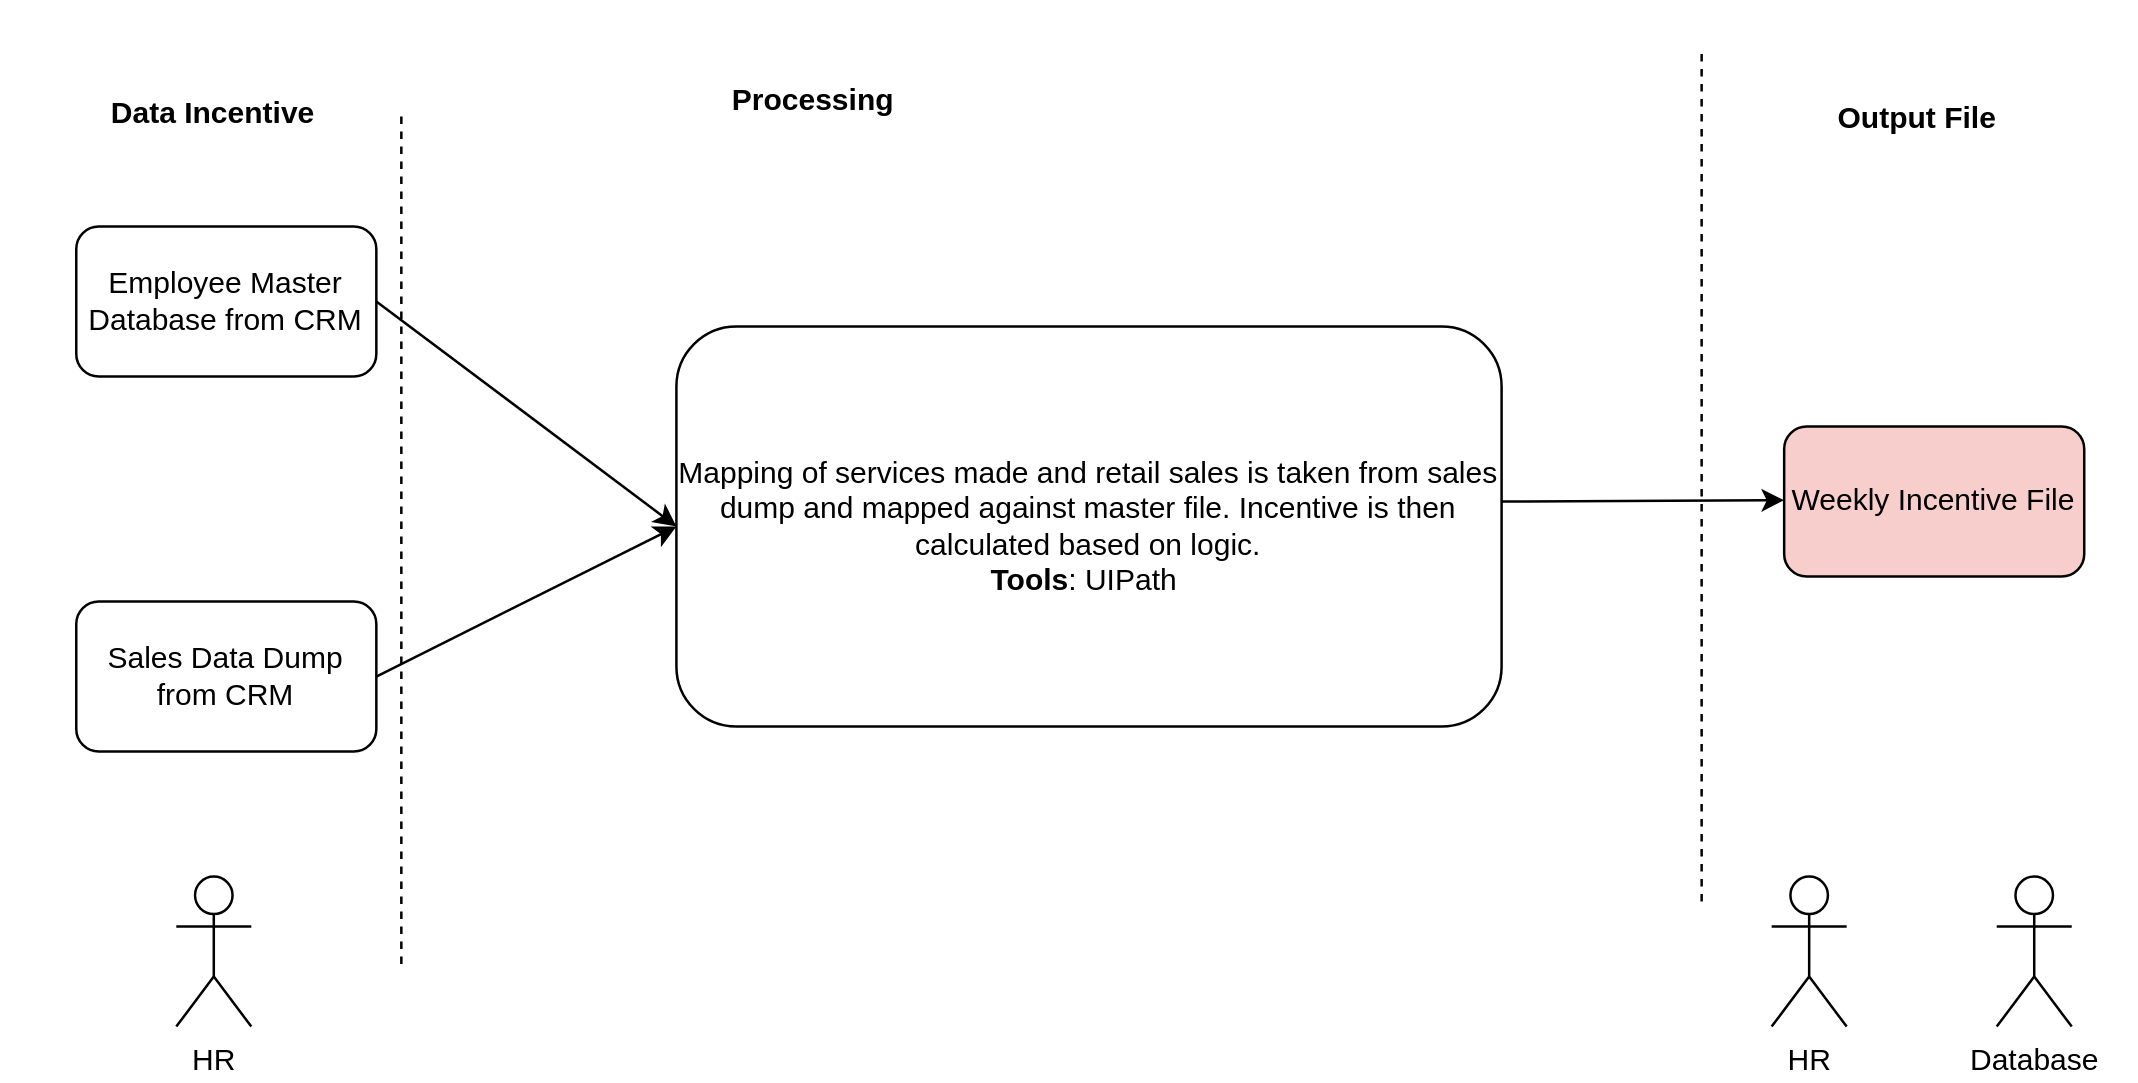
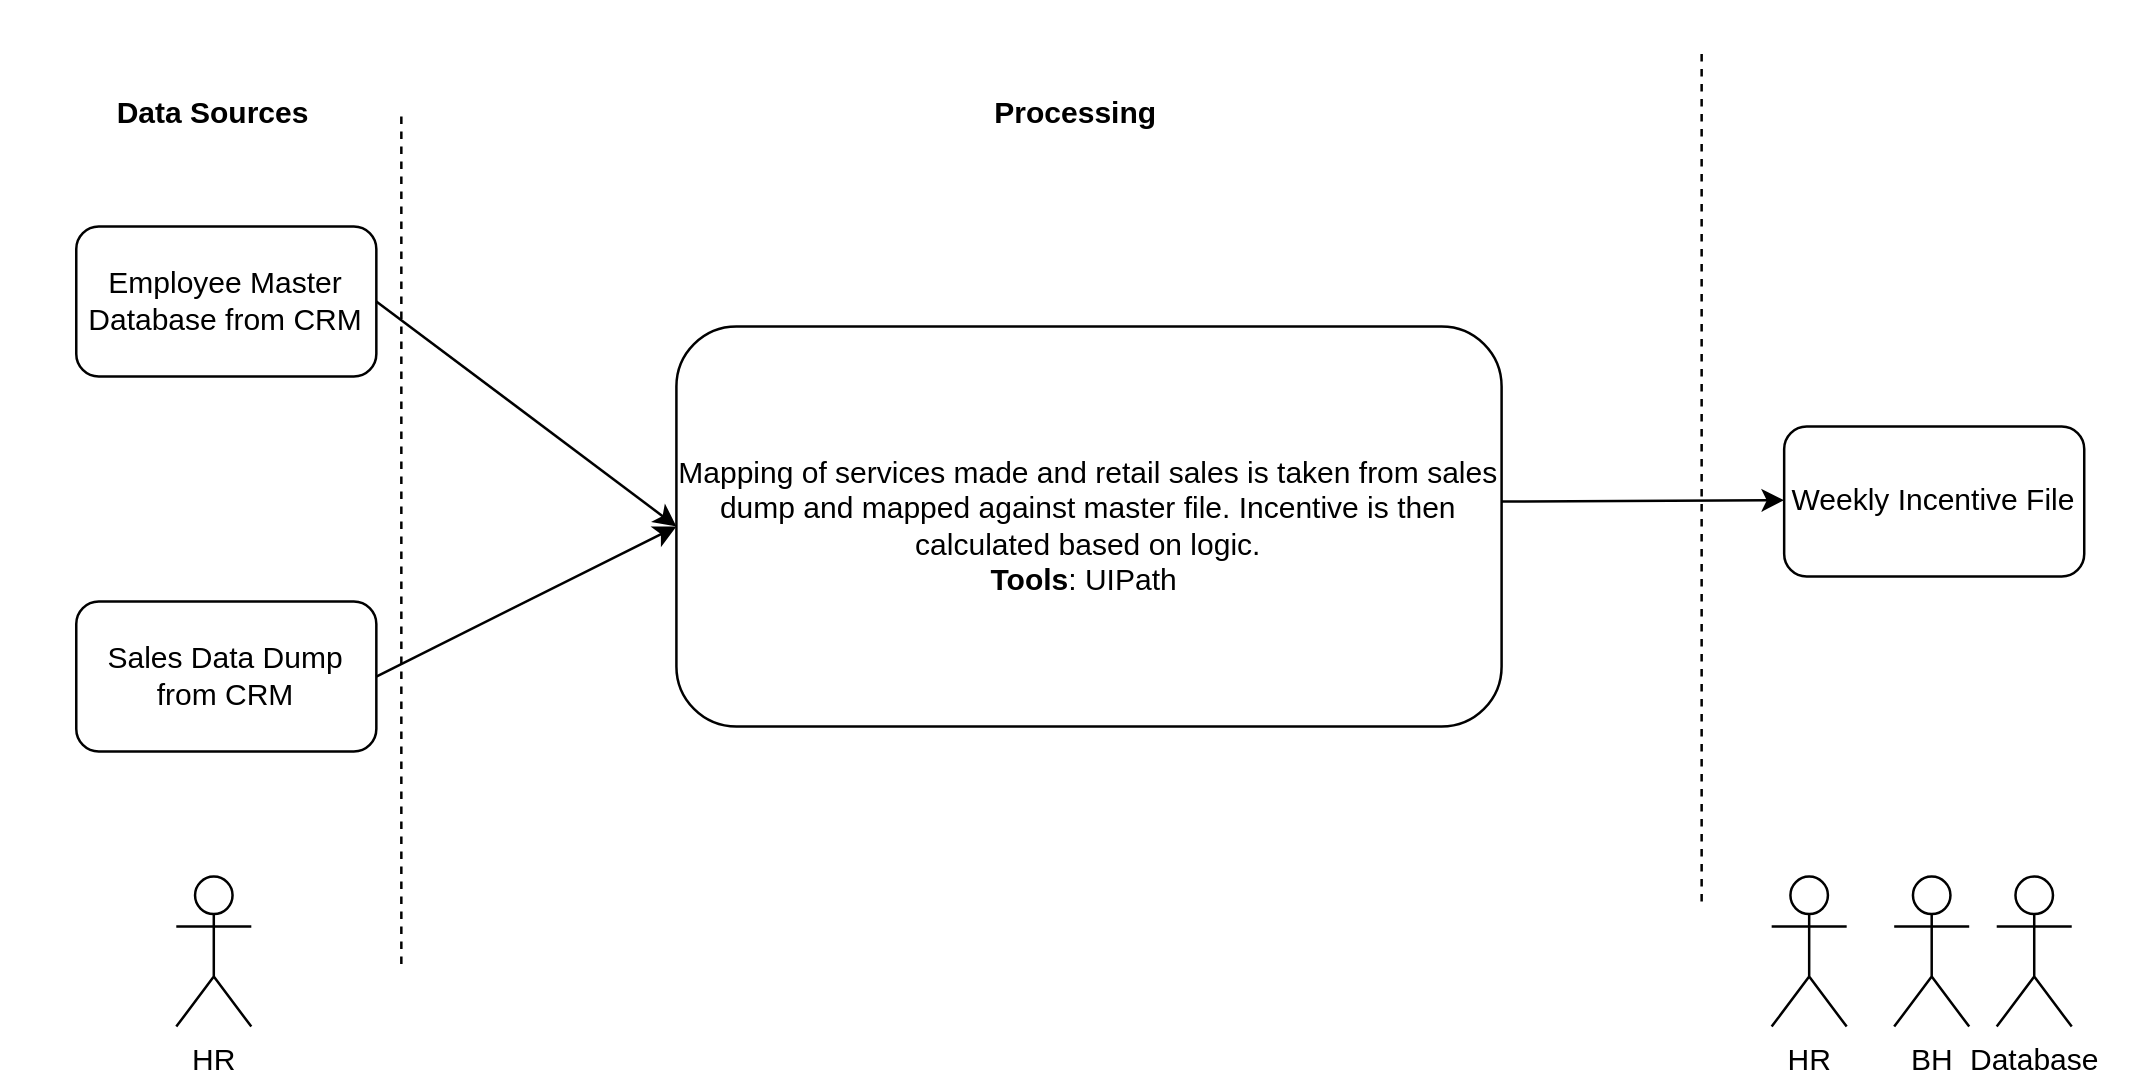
(814, 101) -> (1076, 114)
(214, 114) -> (214, 114)
(1918, 119) -> none
(1934, 501) -> (1934, 501)
none -> (1931, 951)
